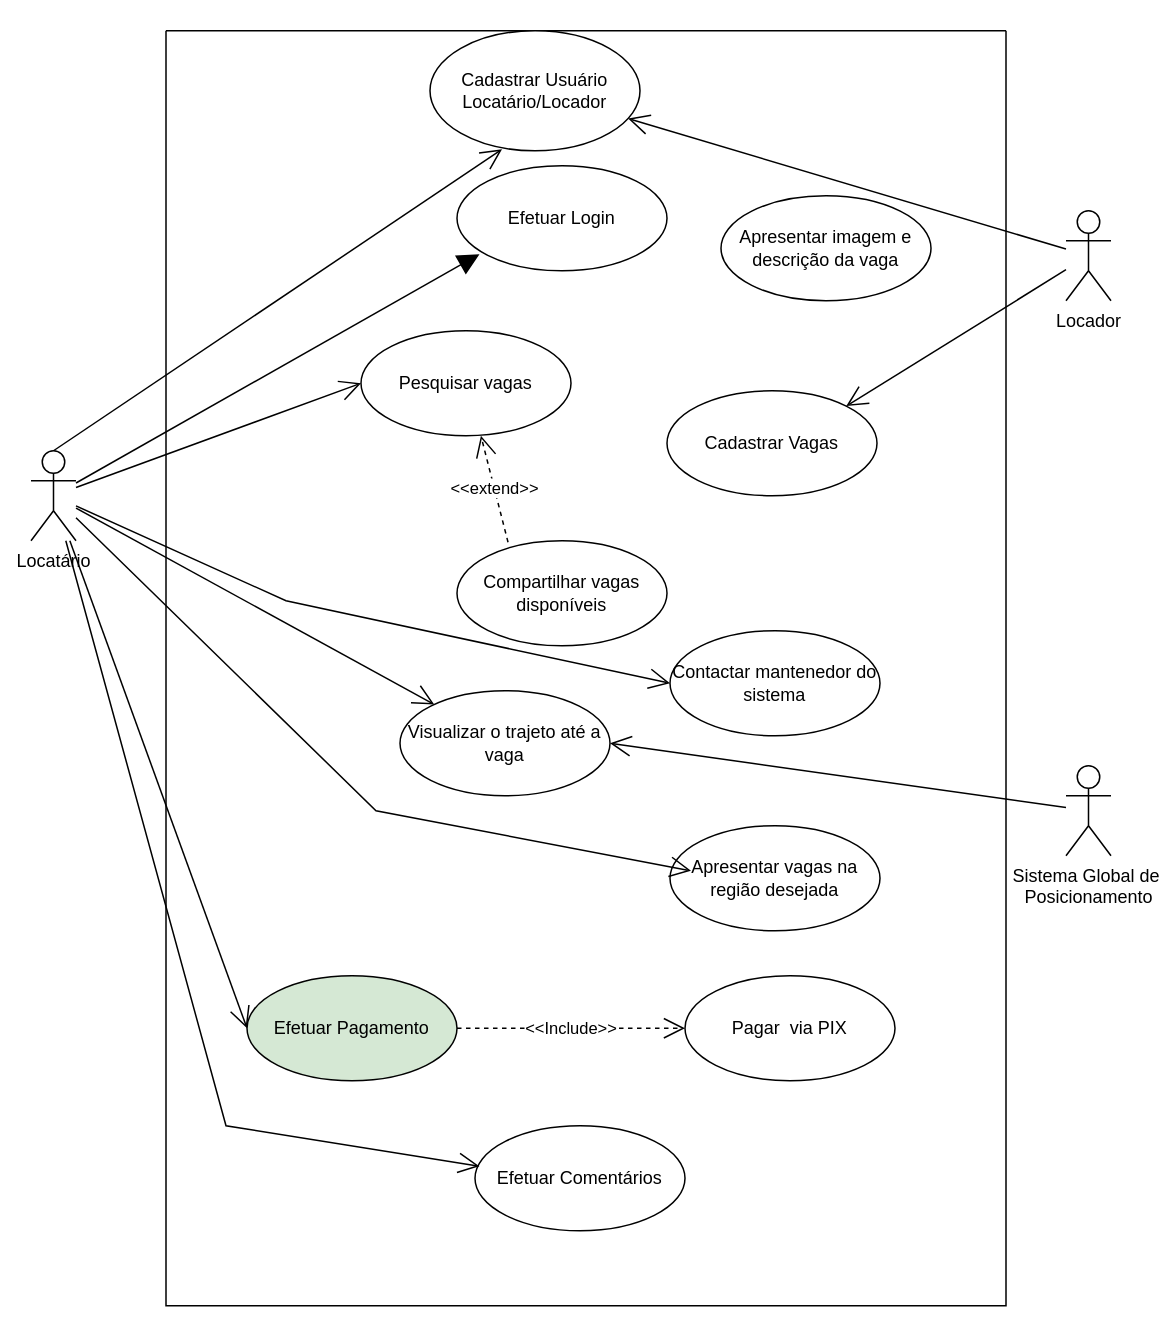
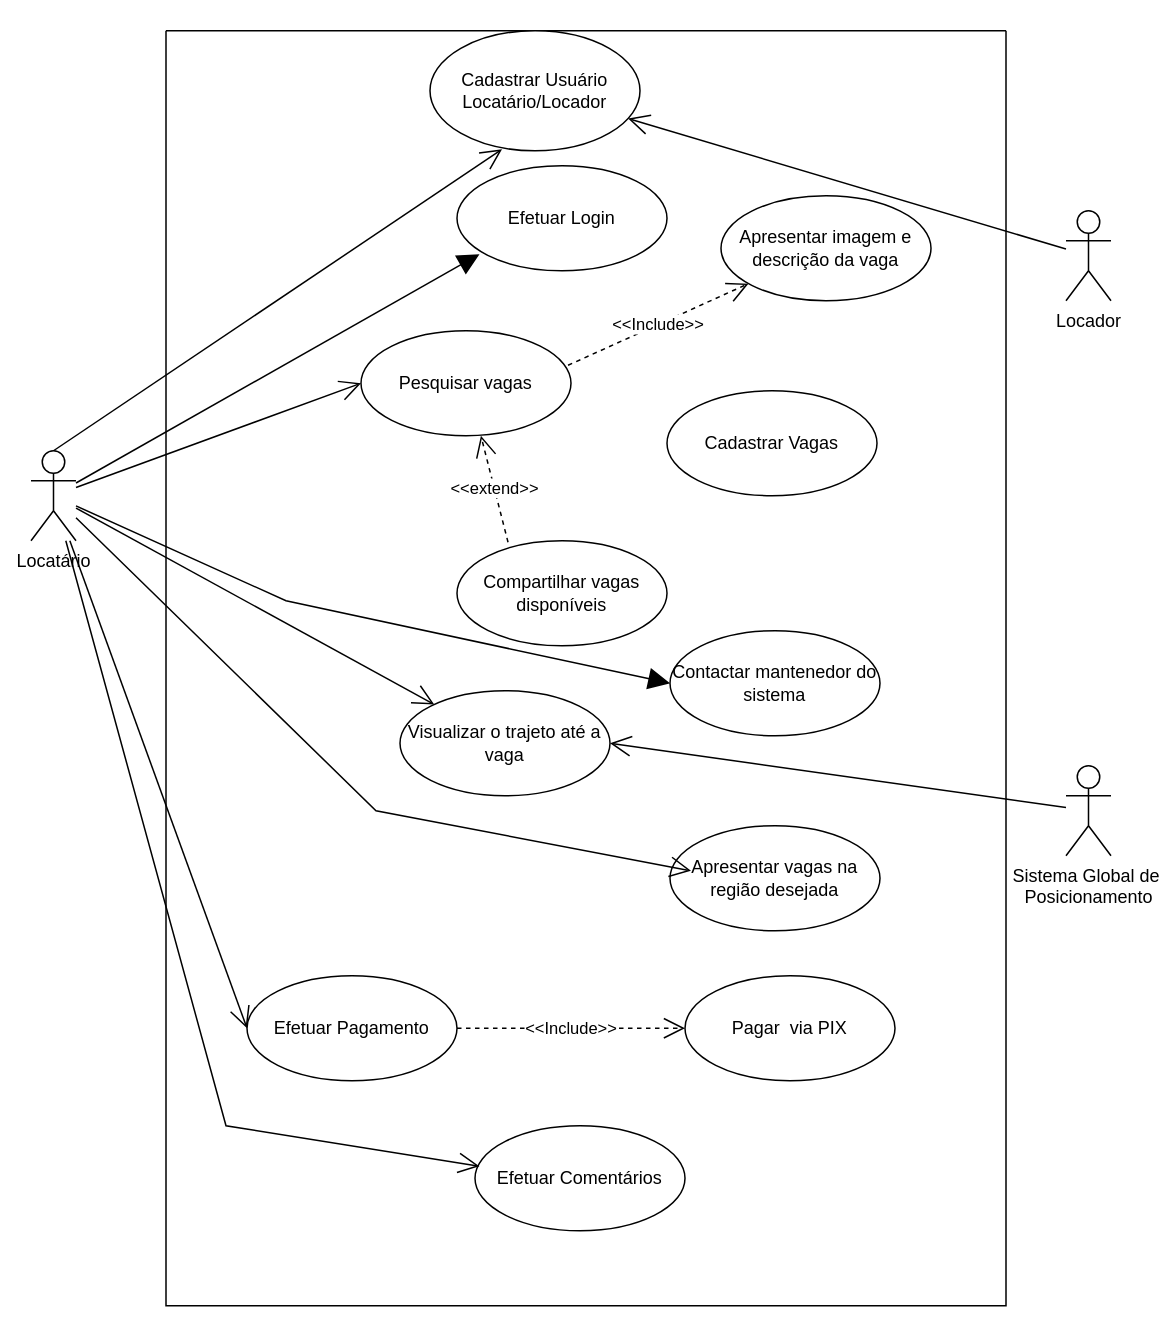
none -> (656, 325)
(958, 337) -> none
(656, 680) -> (647, 678)
(352, 1028) -> (352, 1028)
